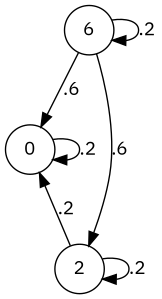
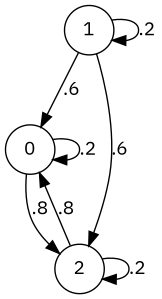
(89, 30) -> (89, 30)
(67, 209) -> (67, 209)
none -> (29, 212)
